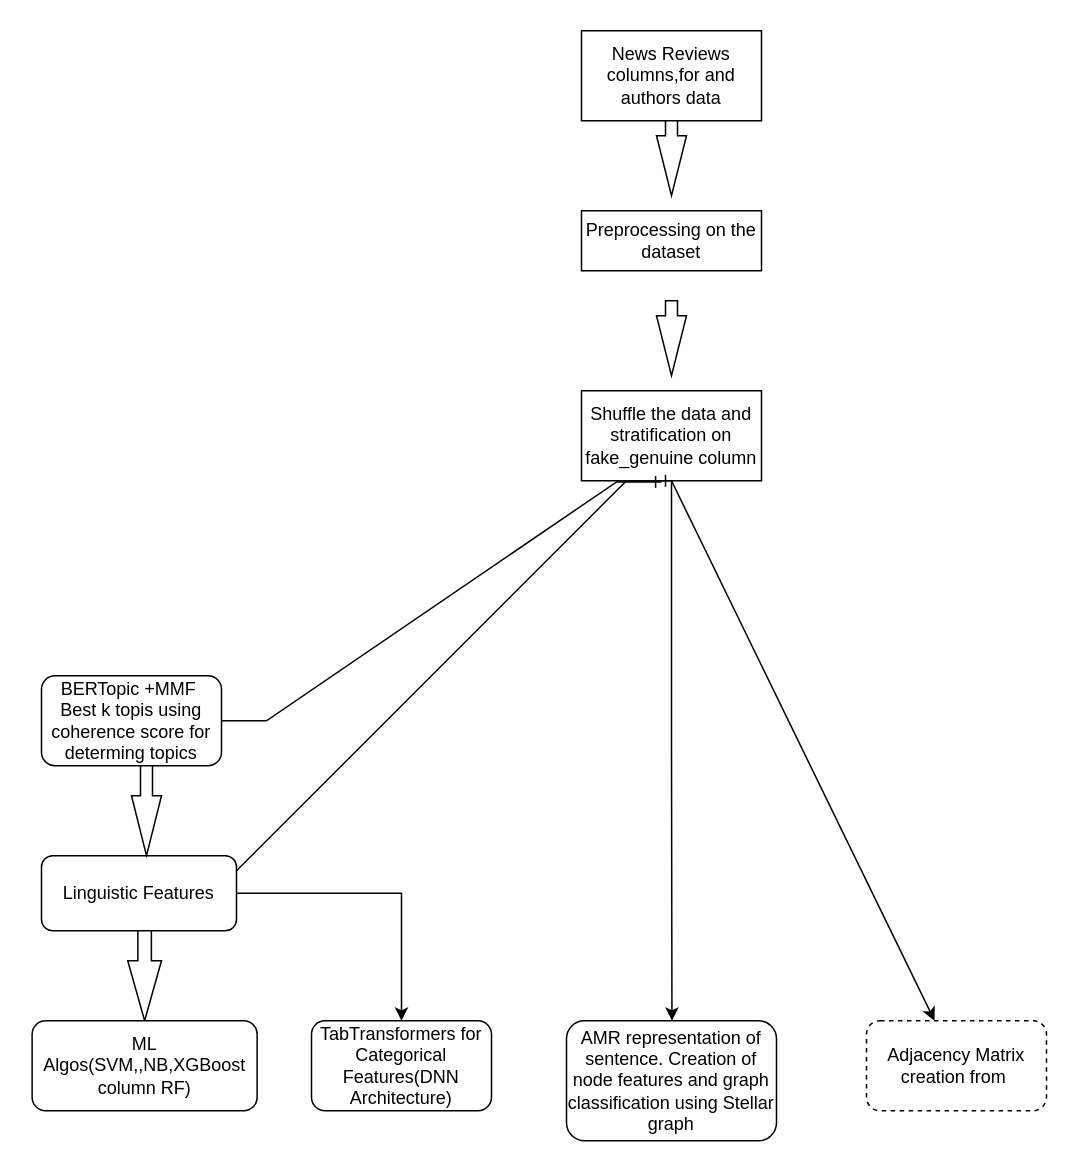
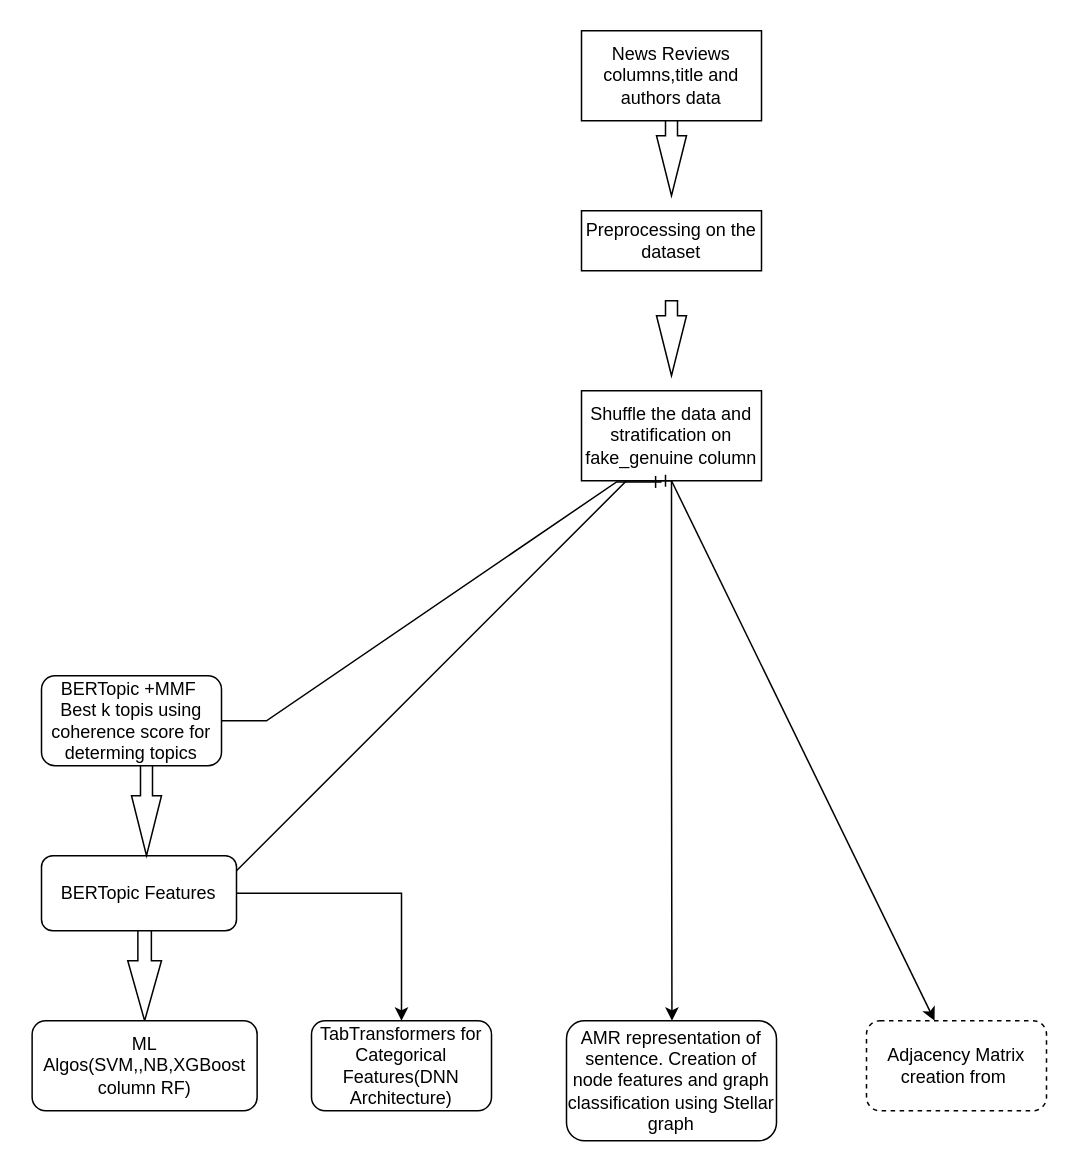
(671, 76) -> (671, 76)
(139, 893) -> (139, 893)
